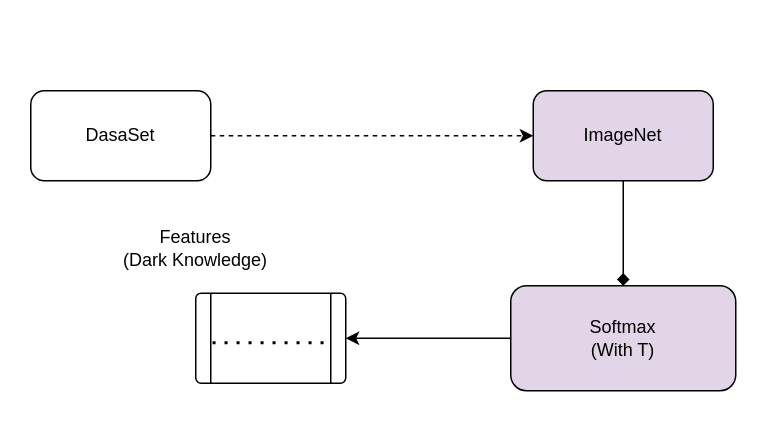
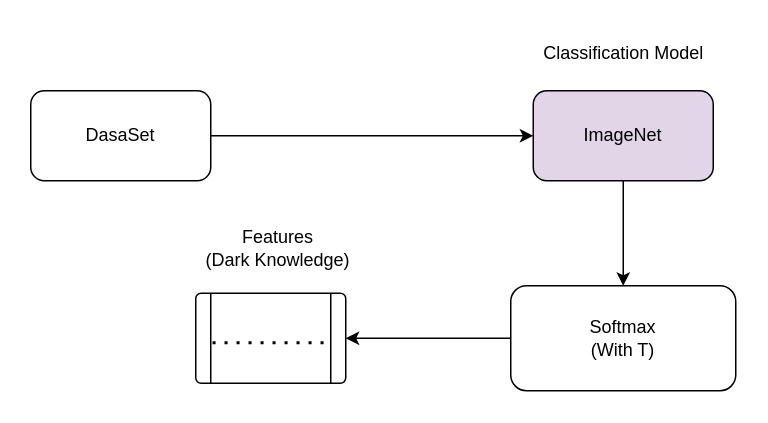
none -> (623, 53)
(368, 136) -> (368, 136)
(196, 248) -> (278, 248)
(623, 273) -> (623, 274)
(623, 338) -> (623, 338)
